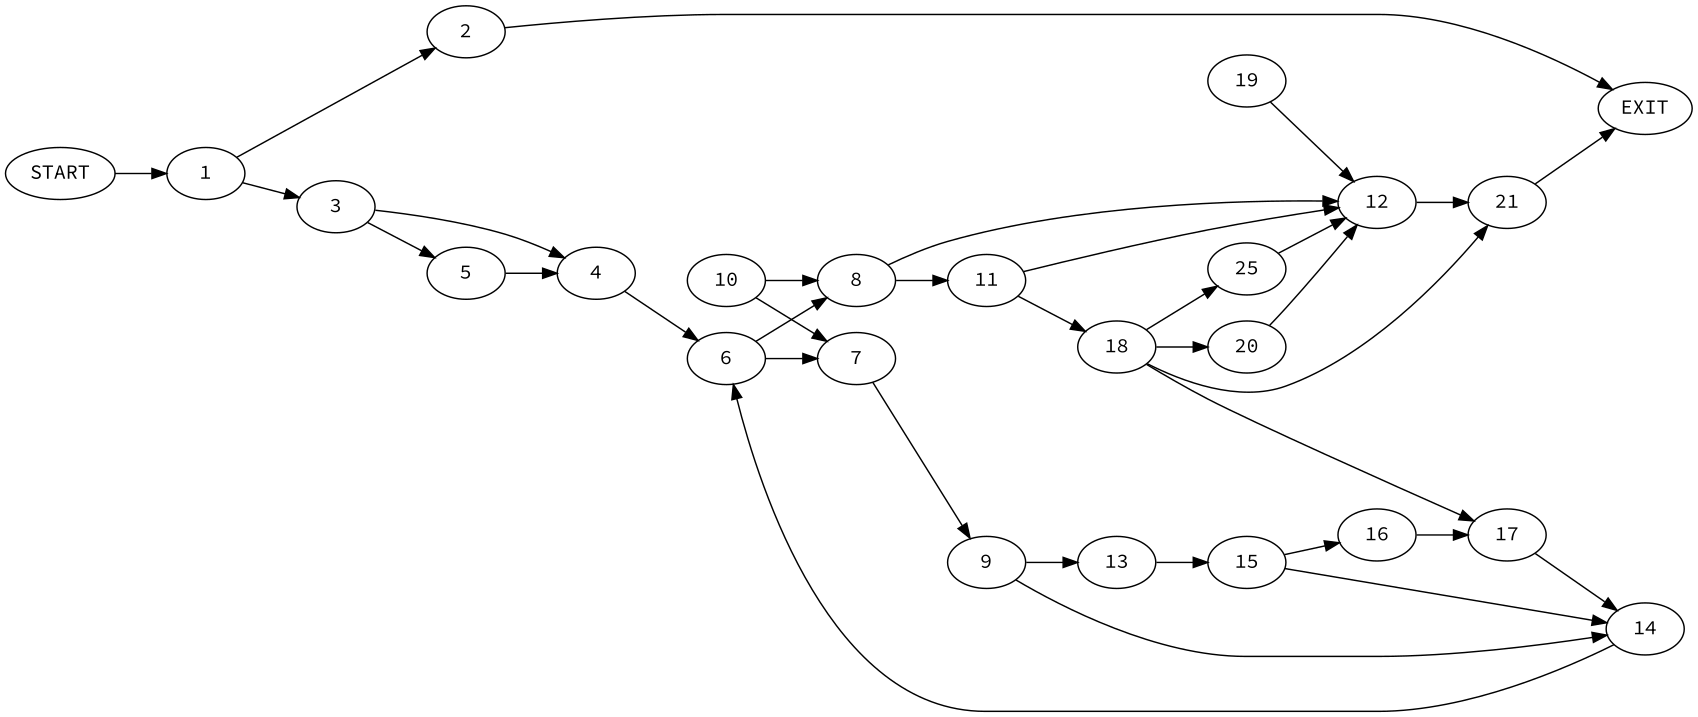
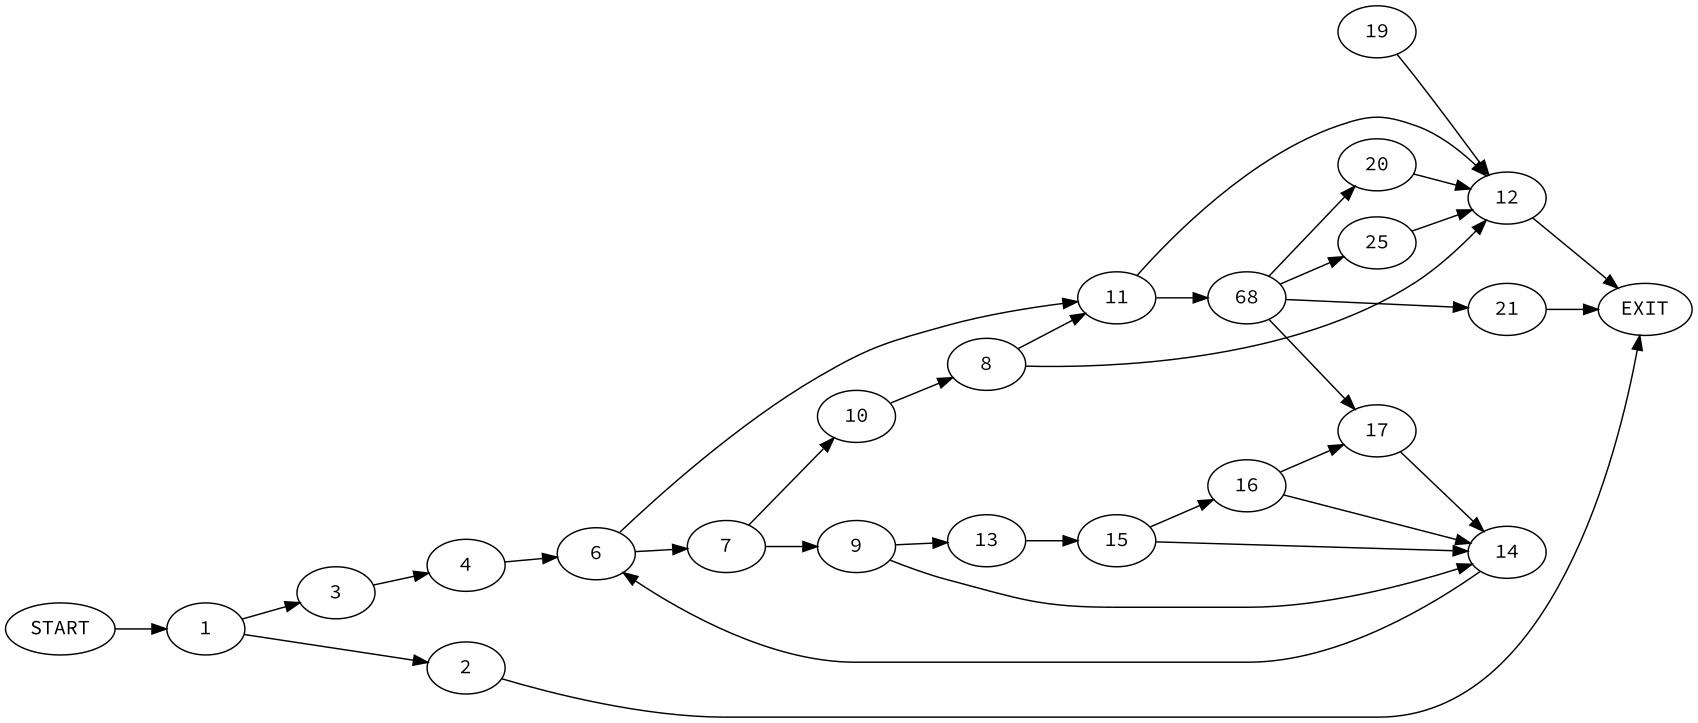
(1435, 202) -> (1570, 248)
(466, 273) -> none
(782, 314) -> (786, 487)
(782, 325) -> (820, 376)
(1117, 347) -> (1247, 298)
none -> (1370, 517)
